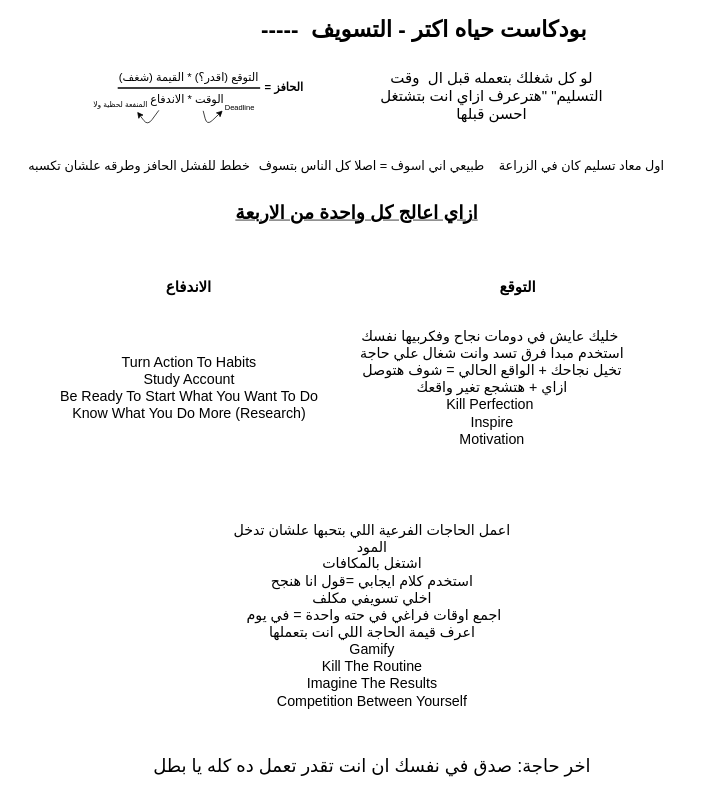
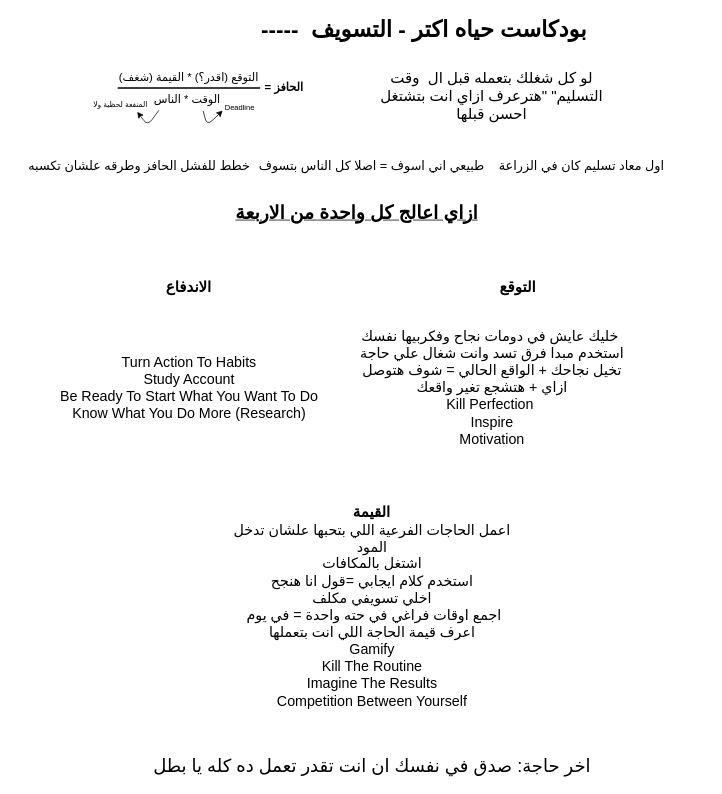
(189, 99) -> (189, 99)
none -> (372, 512)
